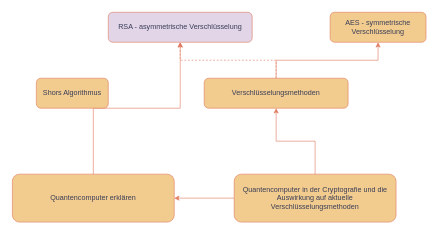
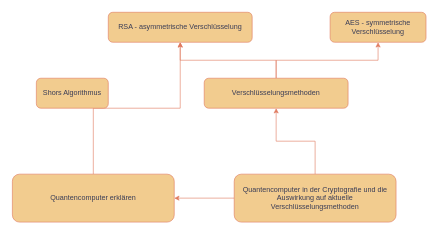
(180, 27) -> (180, 27)
(228, 60) -> (228, 60)
